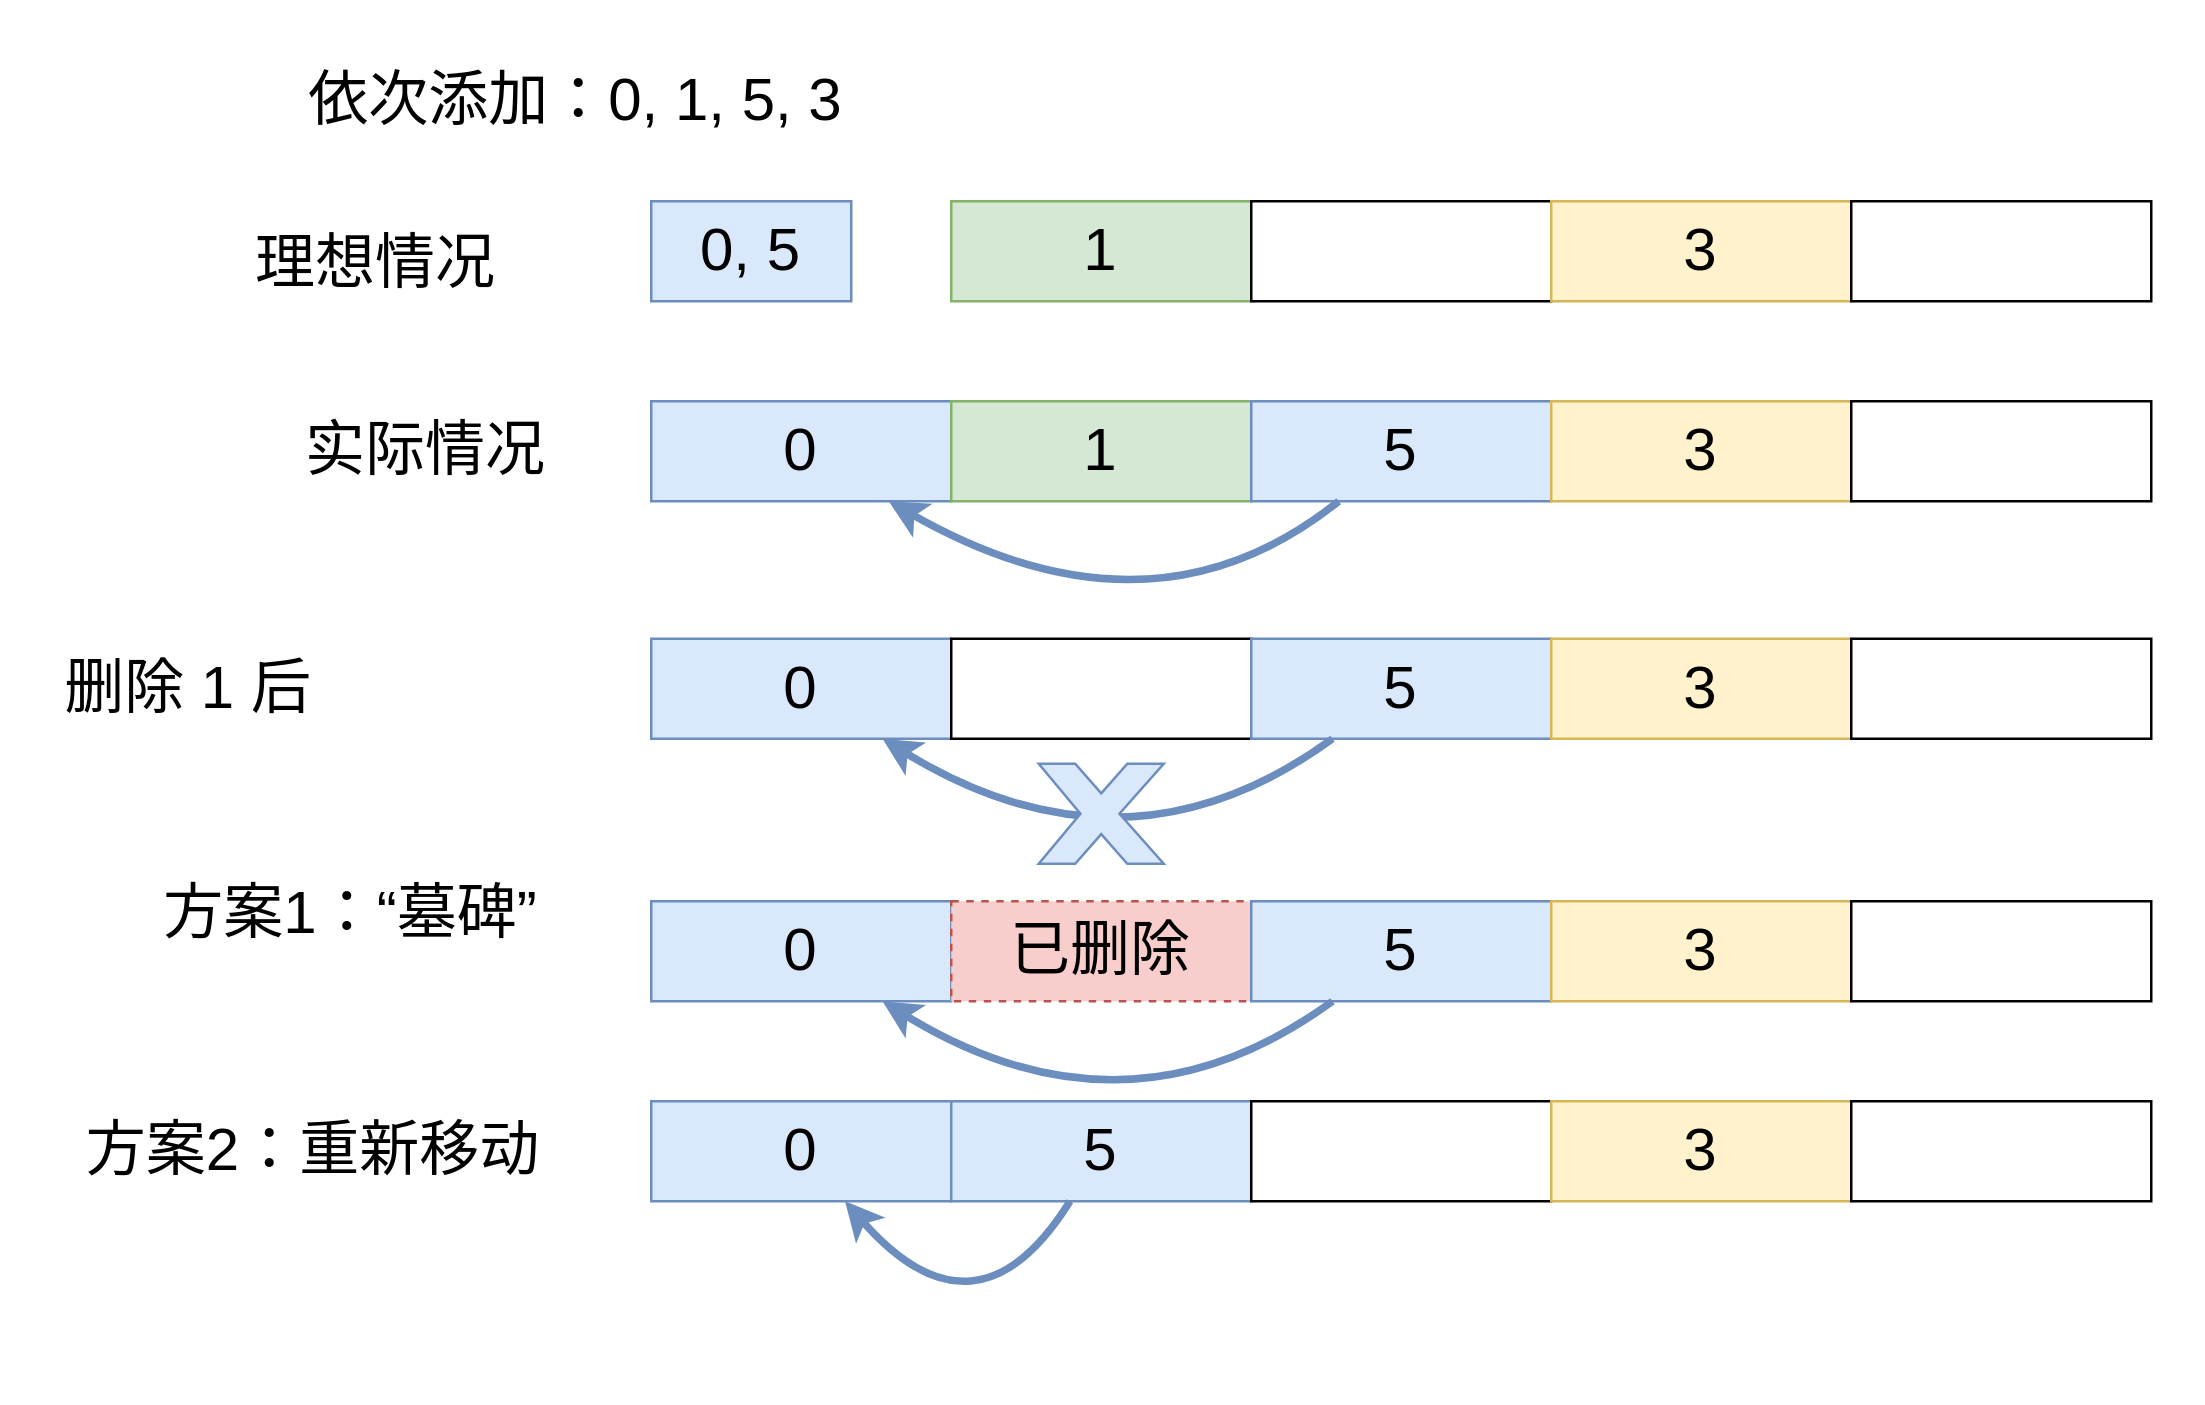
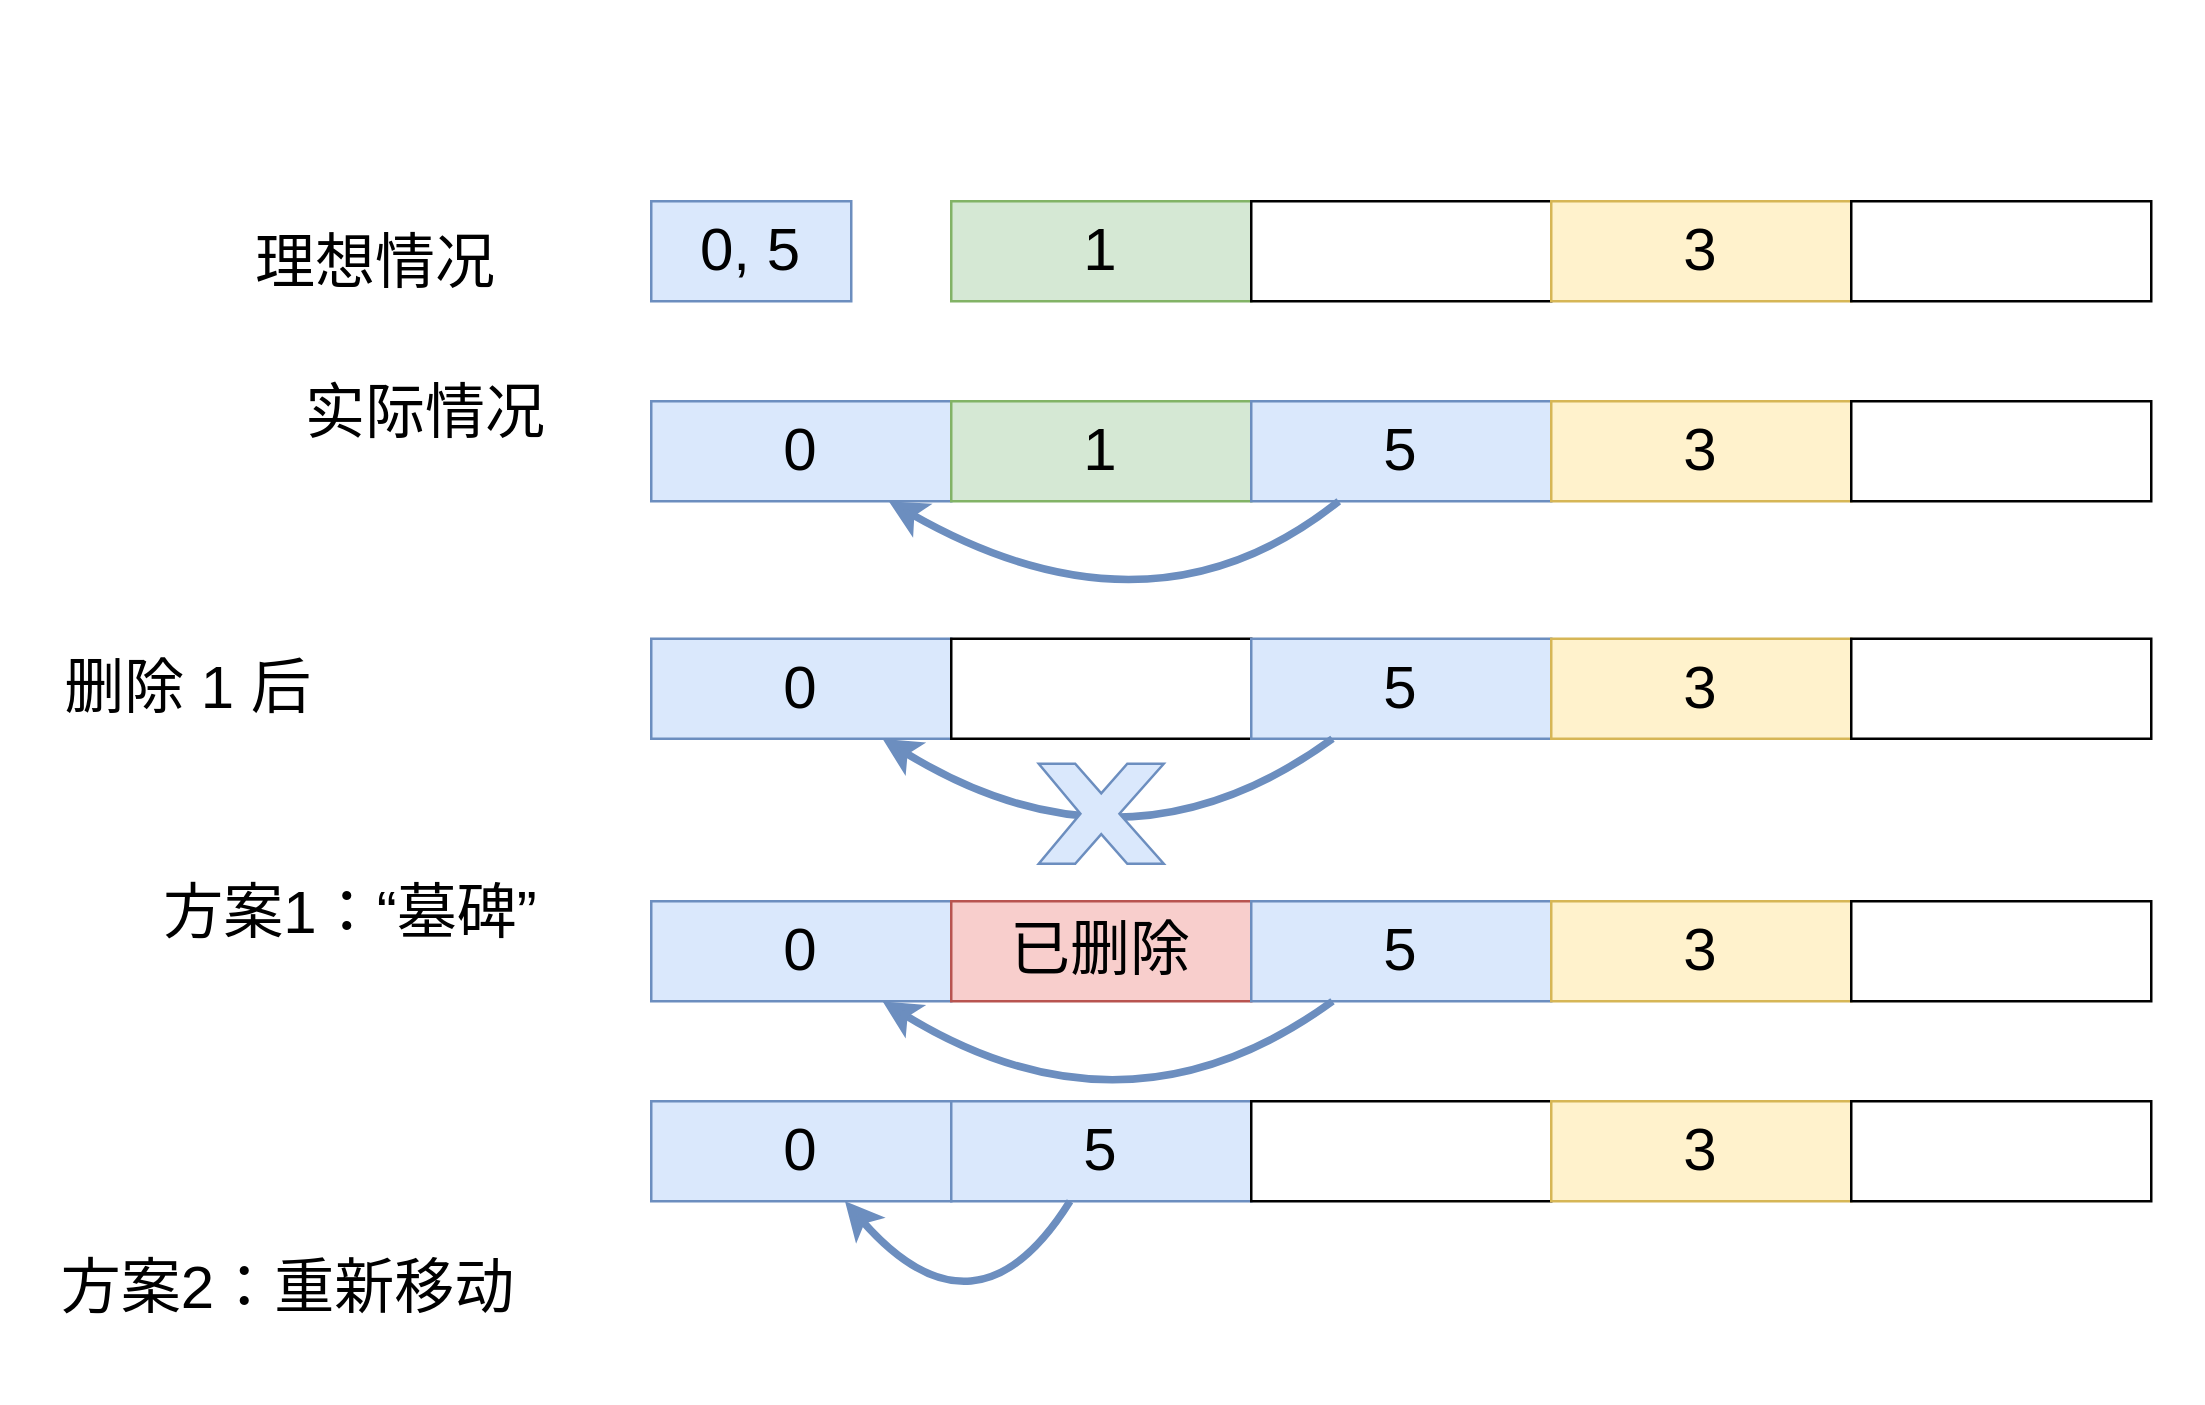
(576, 101) -> none
(426, 451) -> (426, 414)
(1101, 951) -> (1101, 951)
(314, 1151) -> (289, 1289)
